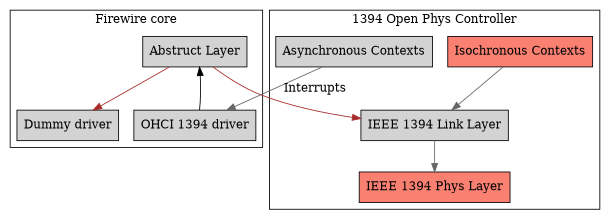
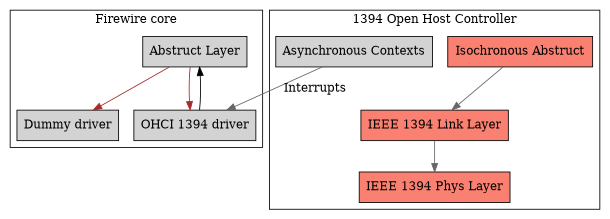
(435, 20) -> (435, 20)
(520, 52) -> (520, 52)
(279, 101) -> (189, 84)
(435, 125) -> (435, 125)
